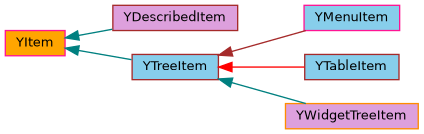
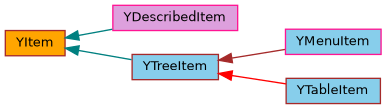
(175, 18) -> (175, 18)
(35, 43) -> (35, 43)
(352, 116) -> none
